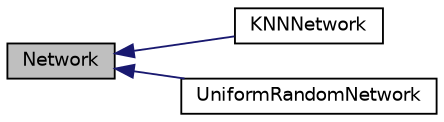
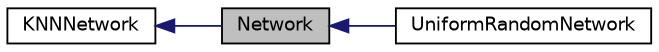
(184, 44) -> (198, 26)
